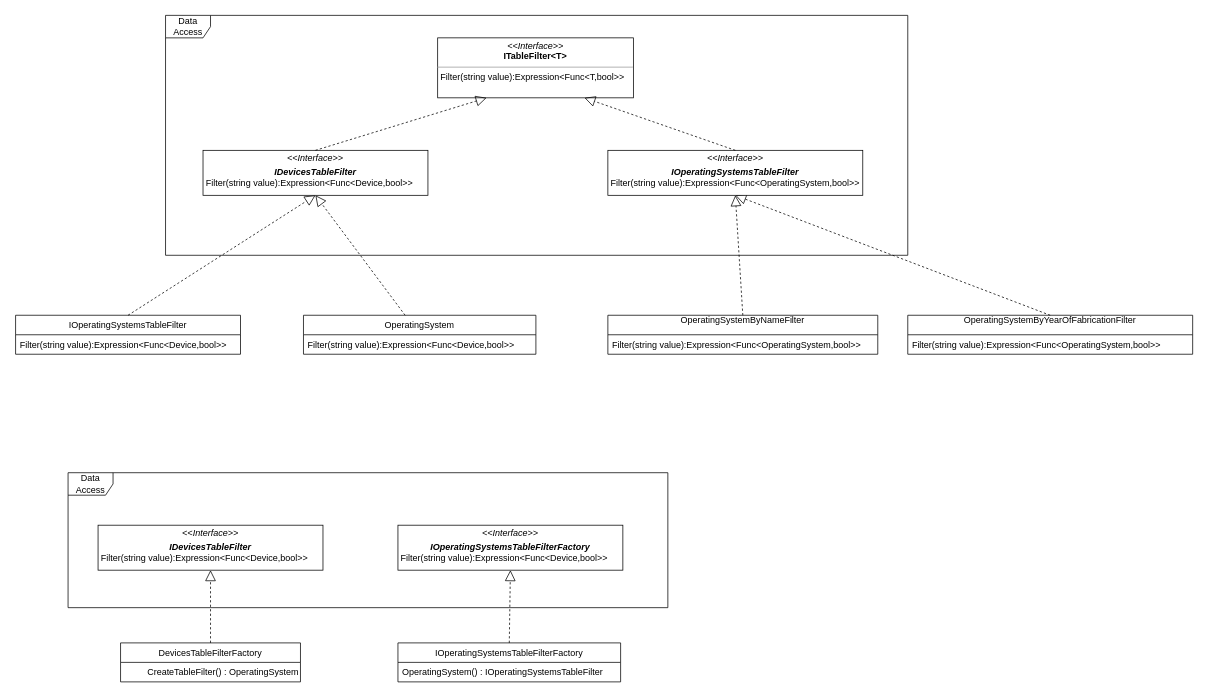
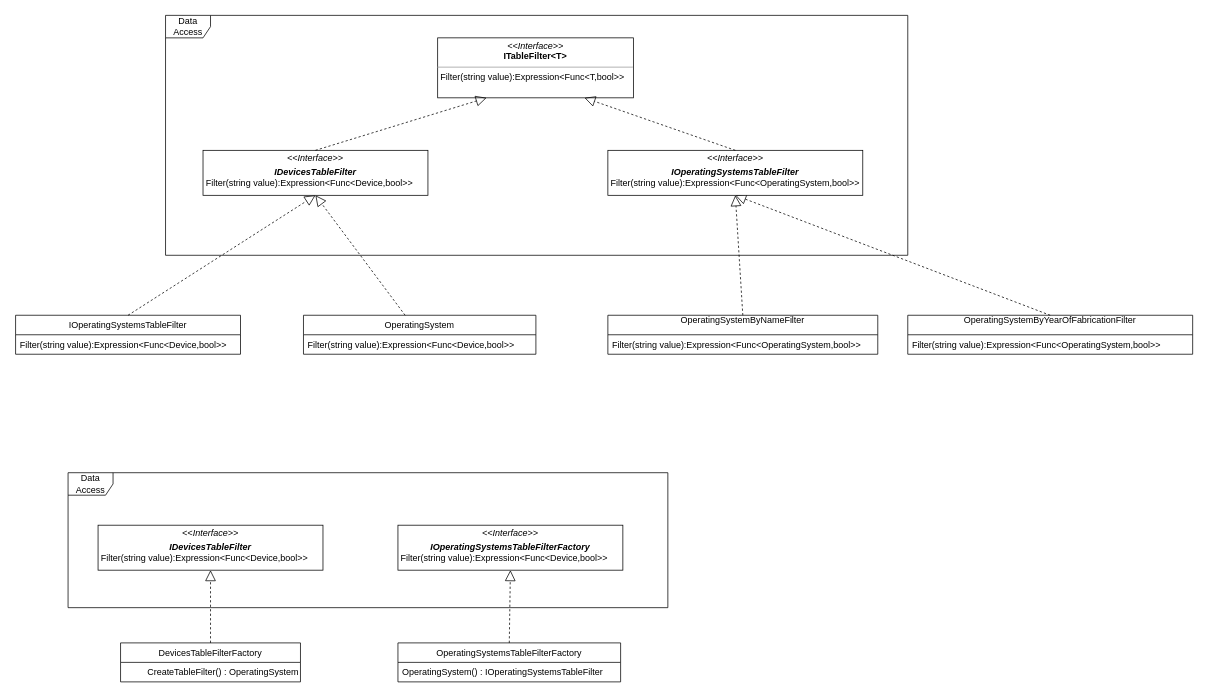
(509, 653) -> (509, 653)
